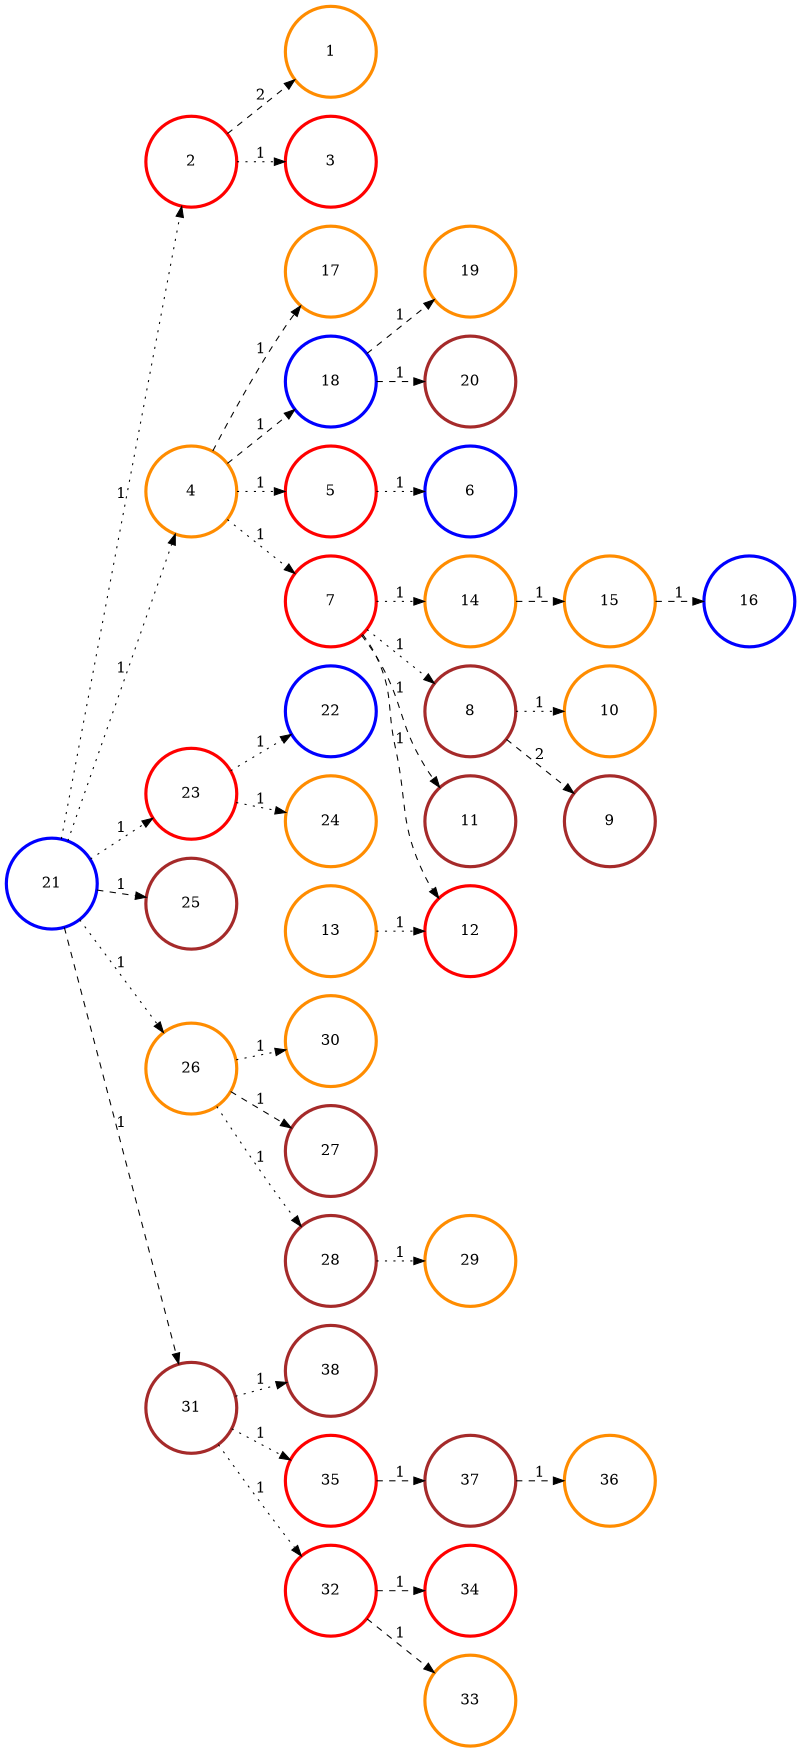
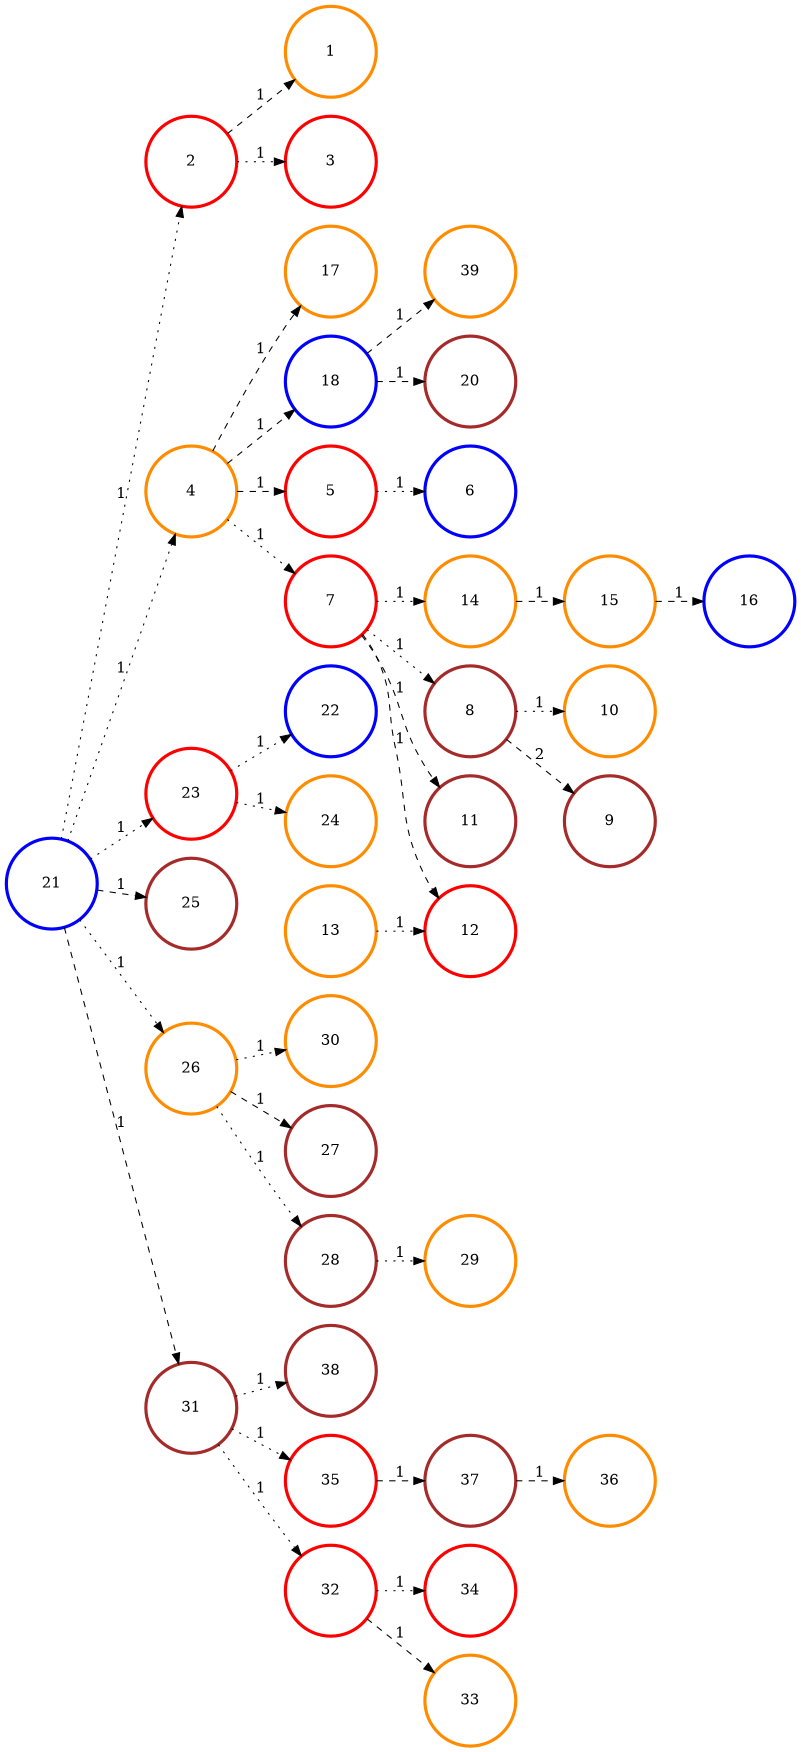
(261, 96) -> (261, 96)
(470, 272) -> (470, 272)
(256, 491) -> (256, 491)
(395, 1591) -> (395, 1591)
